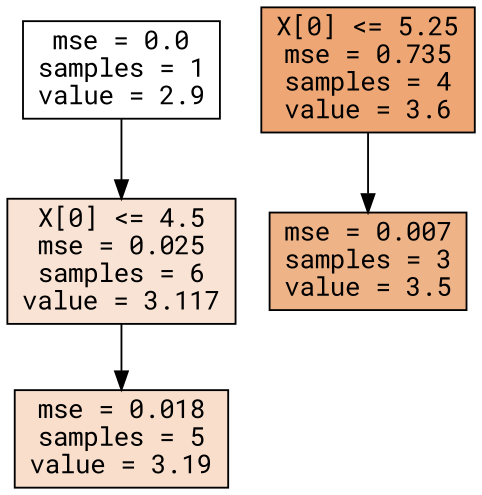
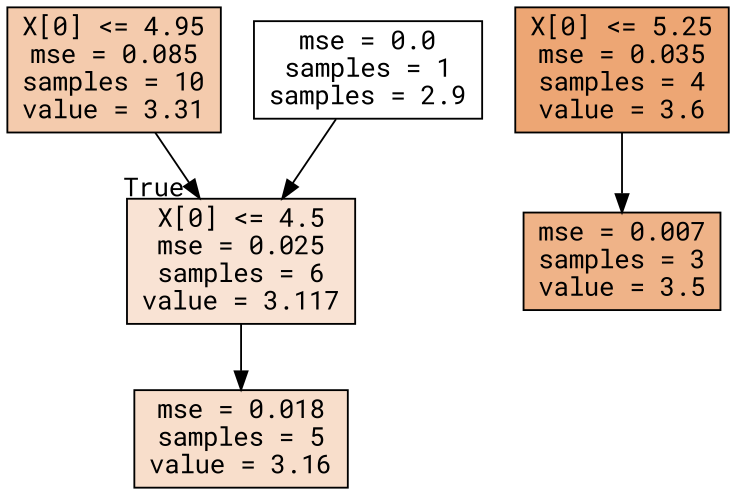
none -> (114, 70)
(121, 70) -> (368, 70)
(368, 70) -> (622, 70)
(121, 439) -> (241, 439)
